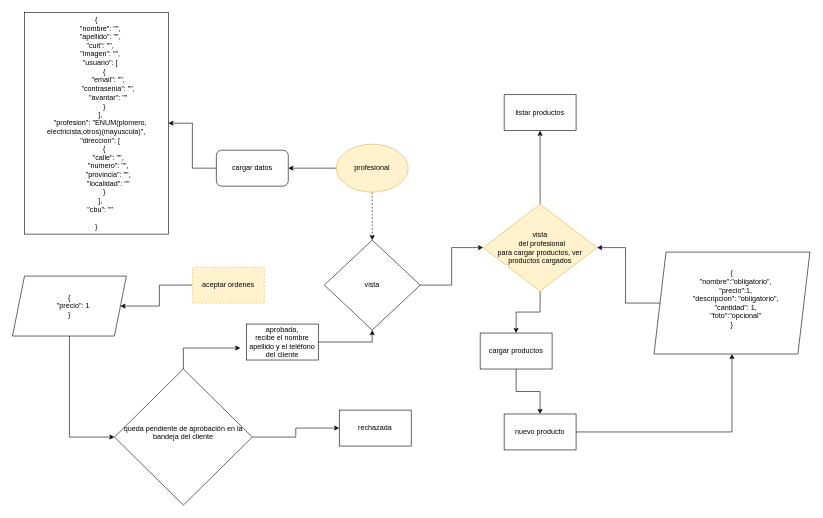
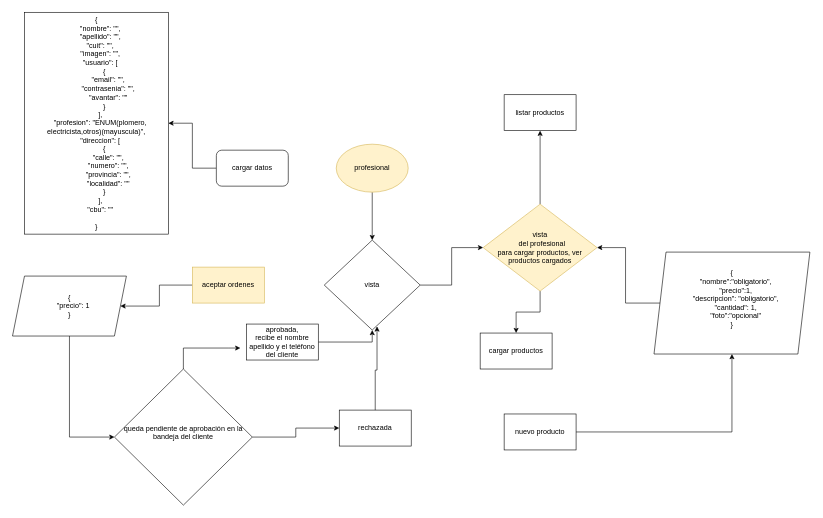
(293, 168) -> none
(372, 214) -> (372, 214)
(228, 285) -> (228, 285)
none -> (375, 370)
(527, 392) -> none
